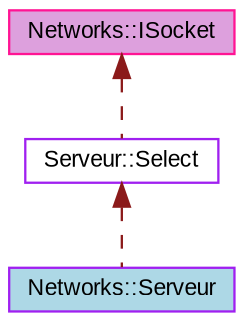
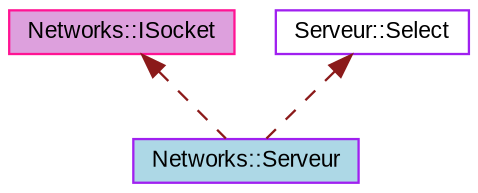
(122, 109) -> (192, 105)
